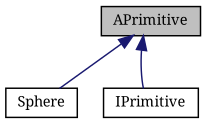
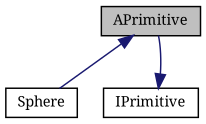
(141, 69) -> (161, 55)
